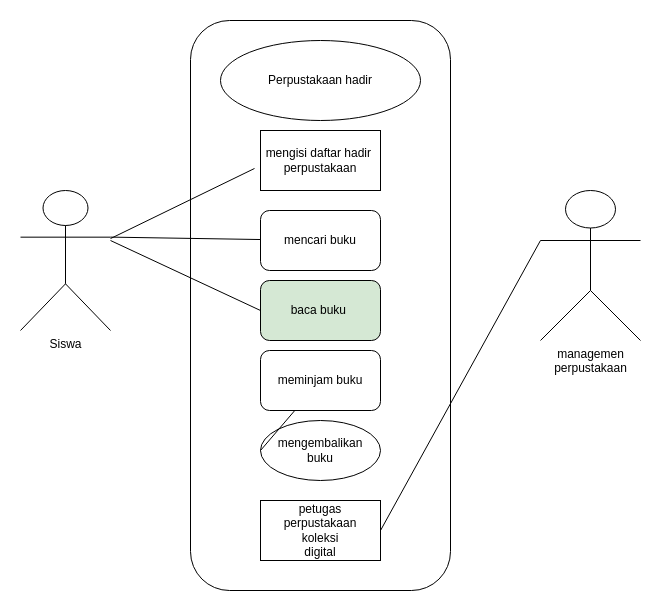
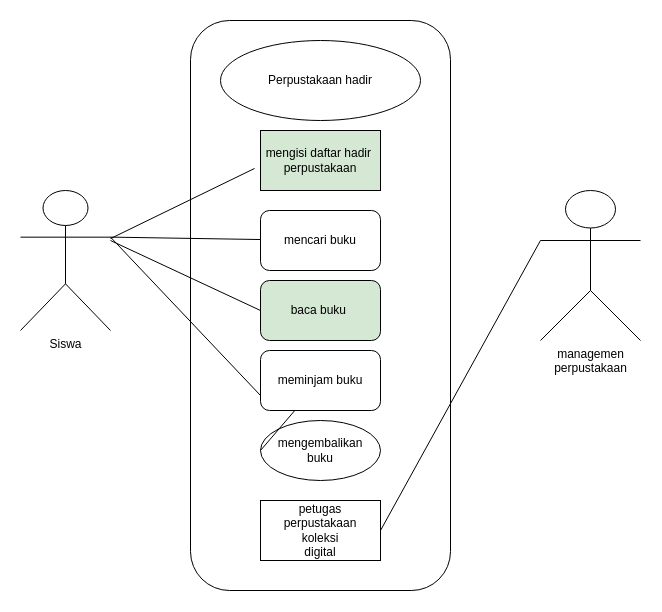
(321, 161) -> (321, 161)
none -> (186, 317)
